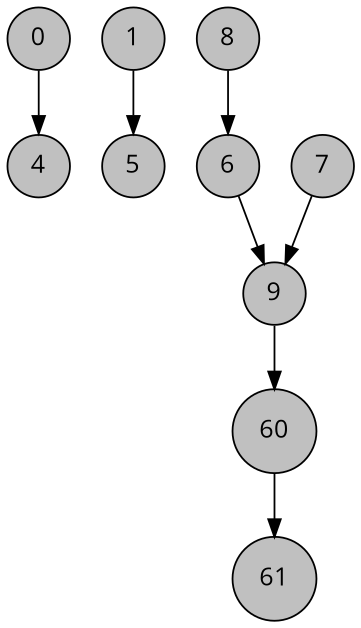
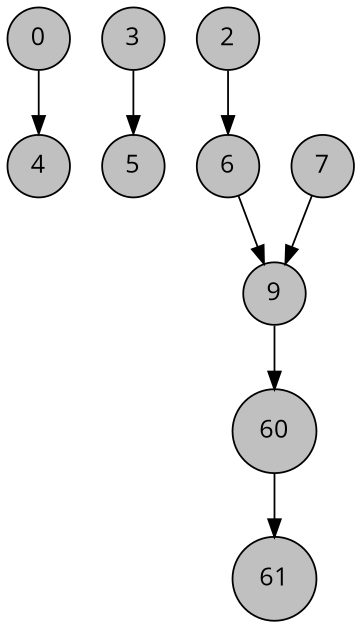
(133, 39) -> (133, 39)
(228, 39) -> (228, 39)
